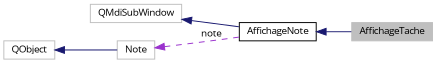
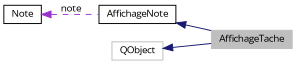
(136, 13) -> none
(91, 50) -> (192, 45)
(136, 50) -> (23, 14)
